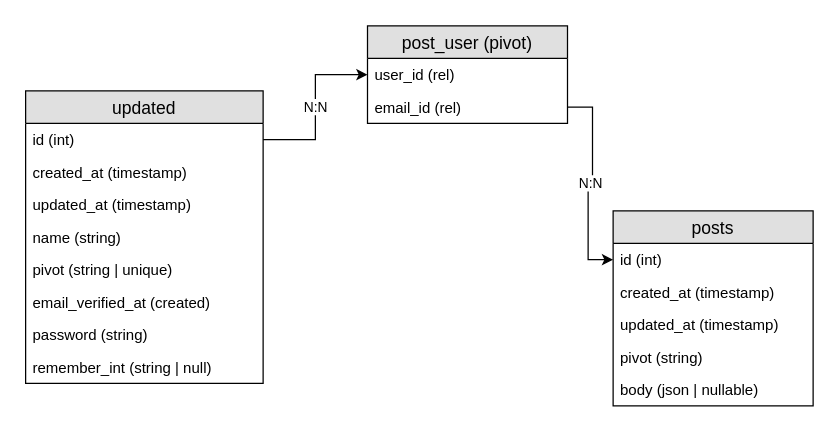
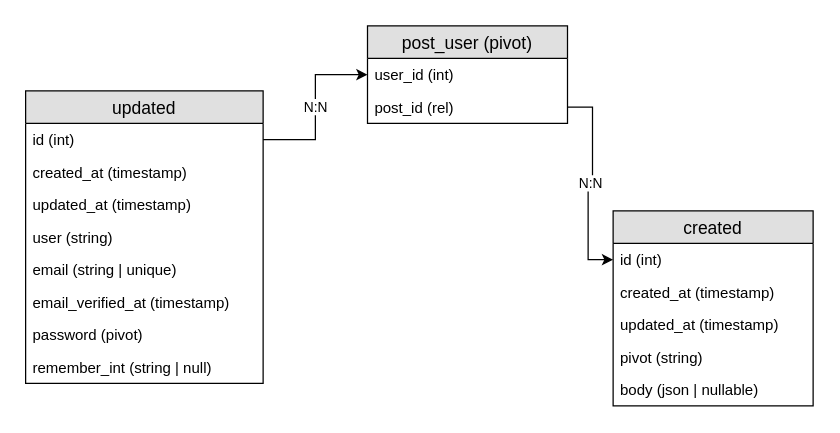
(423, 75) -> (423, 75)
(423, 108) -> (423, 108)
(713, 228) -> (713, 228)
(83, 238) -> (83, 238)
(115, 270) -> (114, 270)
(136, 303) -> (143, 303)
(100, 335) -> (96, 335)
